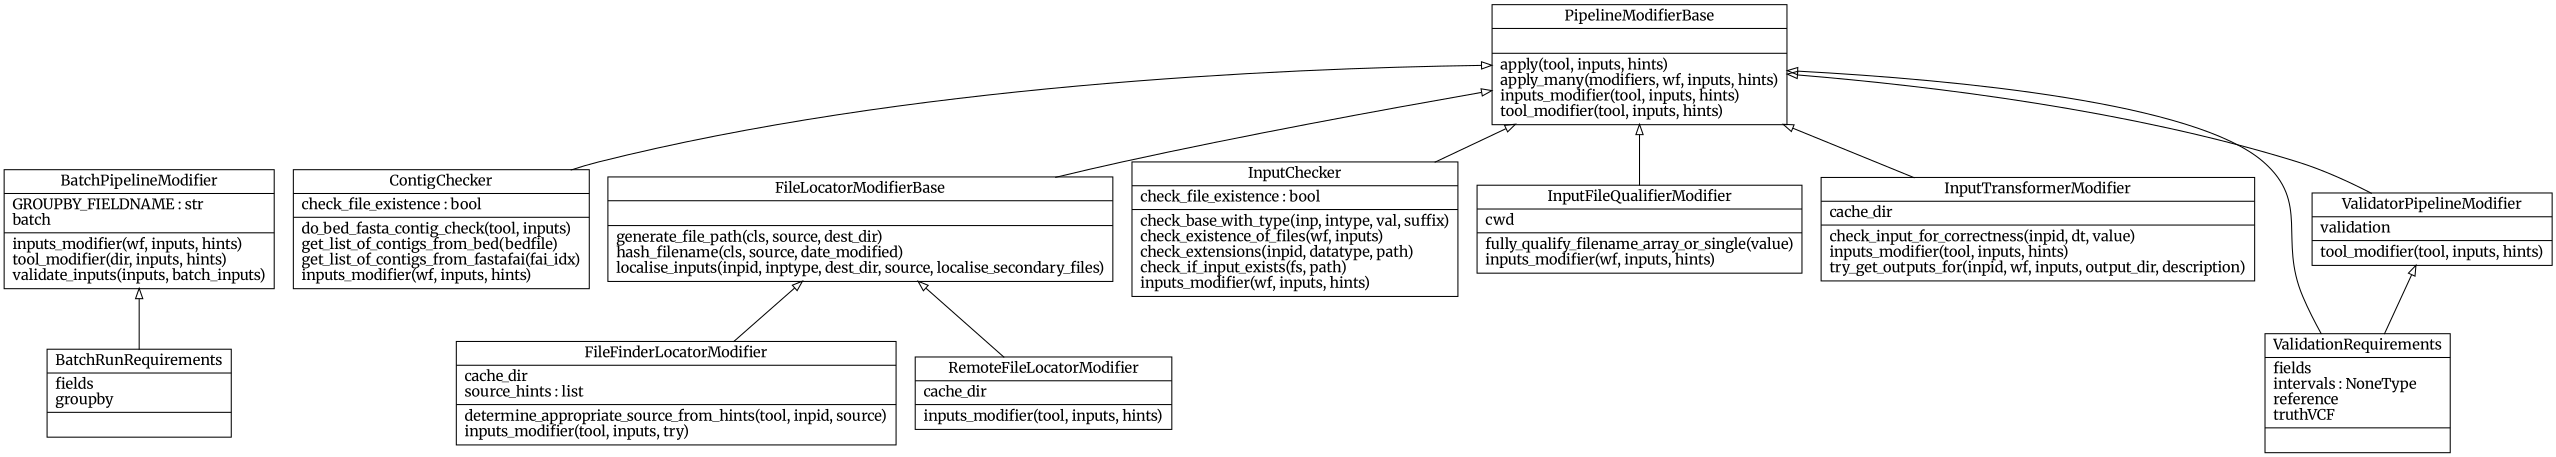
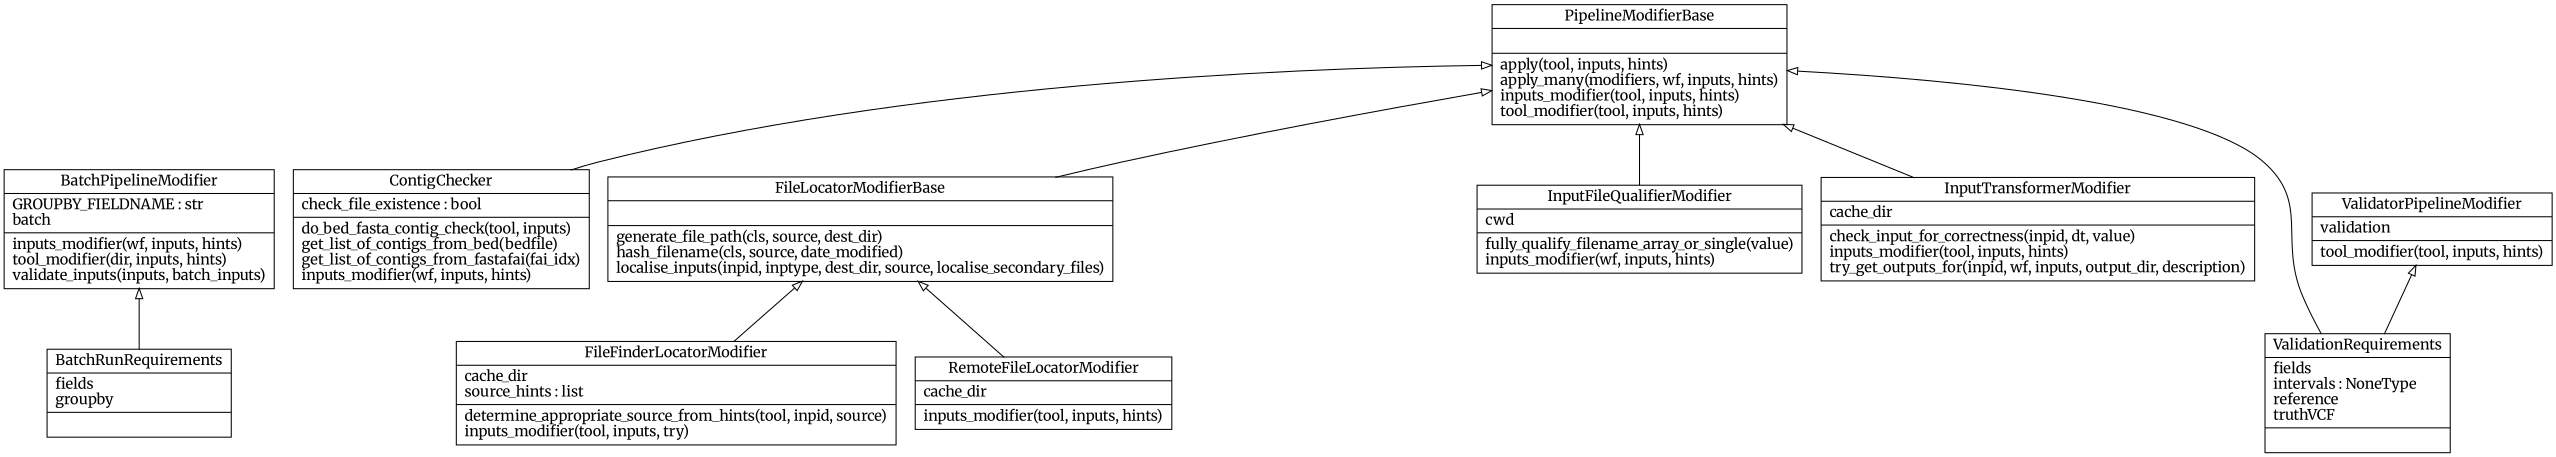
(2090, 113) -> none
(1295, 229) -> none
